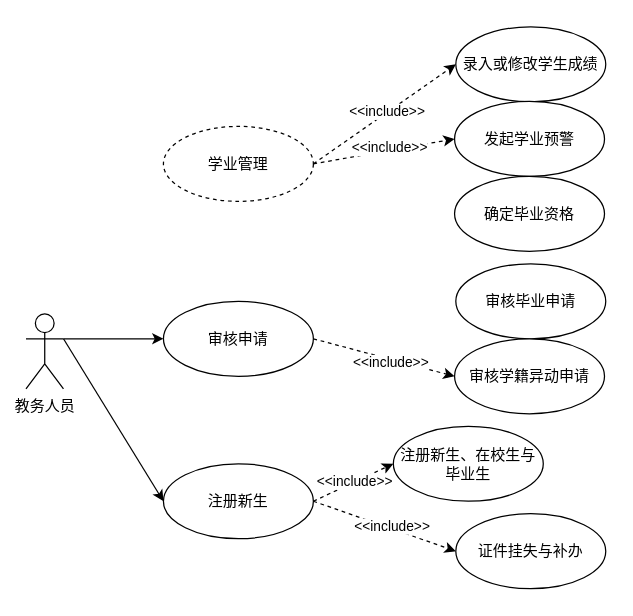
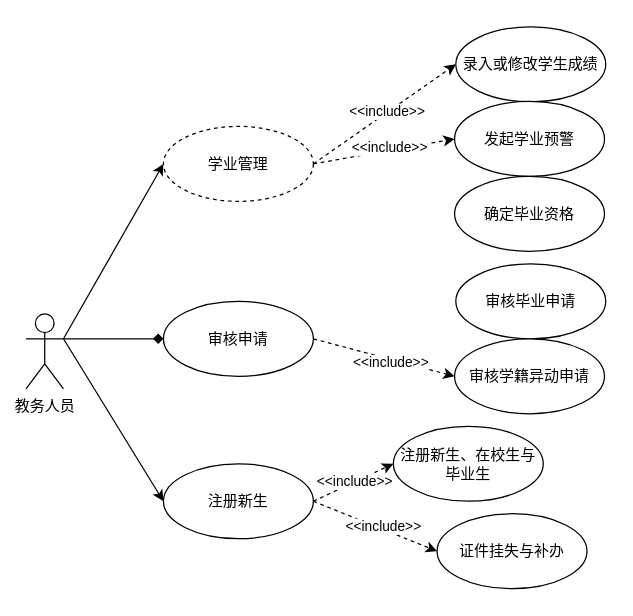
none -> (112, 254)
(153, 339) -> (152, 339)
(531, 551) -> (512, 551)
